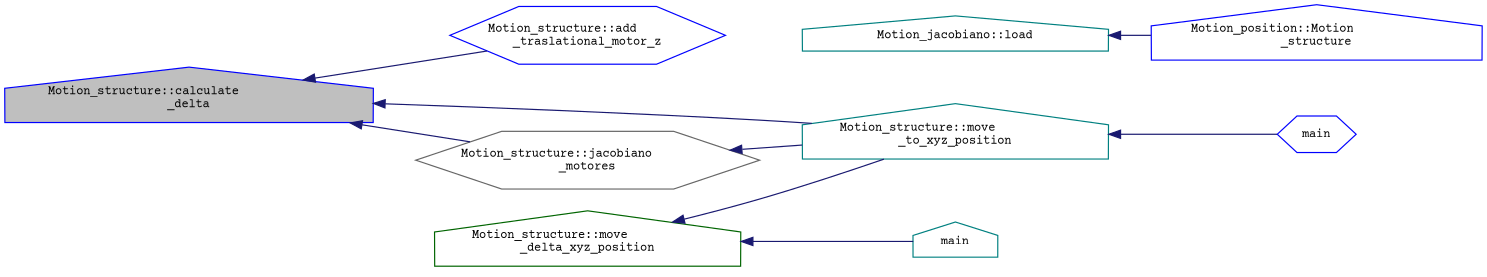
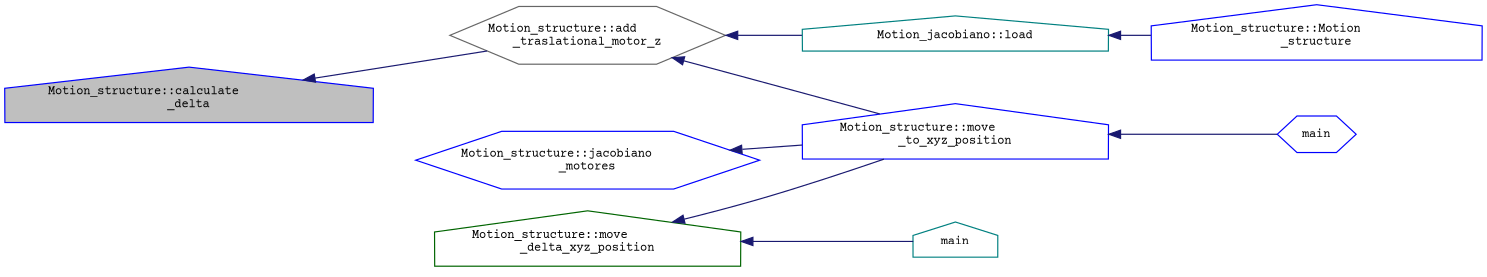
(588, 35) -> (588, 35)
none -> (770, 35)
(1317, 35) -> (1317, 35)
(599, 112) -> (782, 87)
(416, 133) -> none
(955, 134) -> (955, 134)
(588, 160) -> (588, 160)
